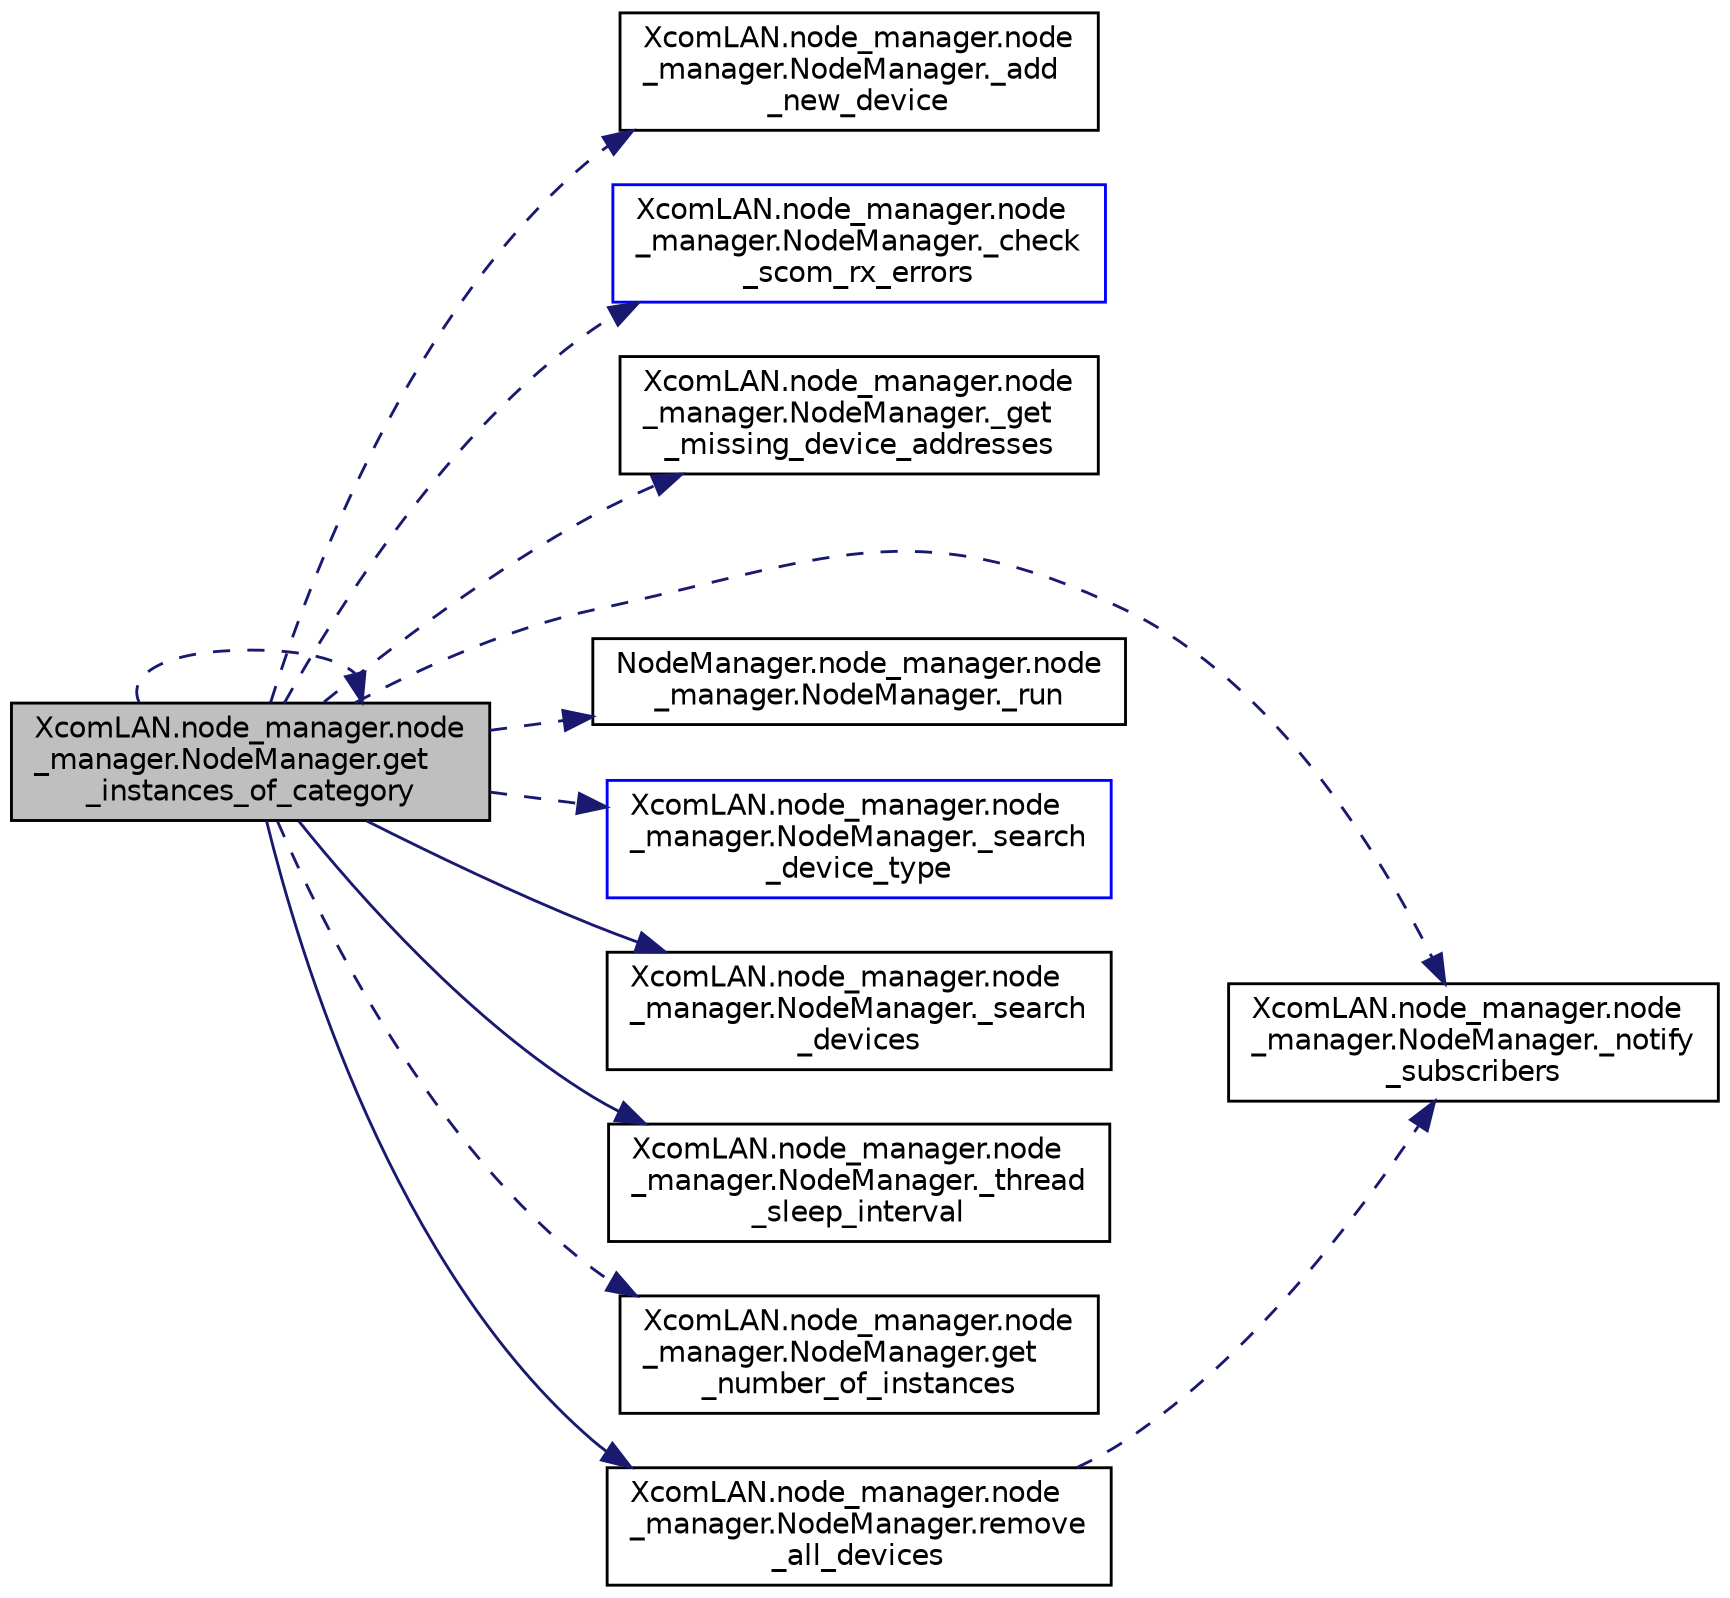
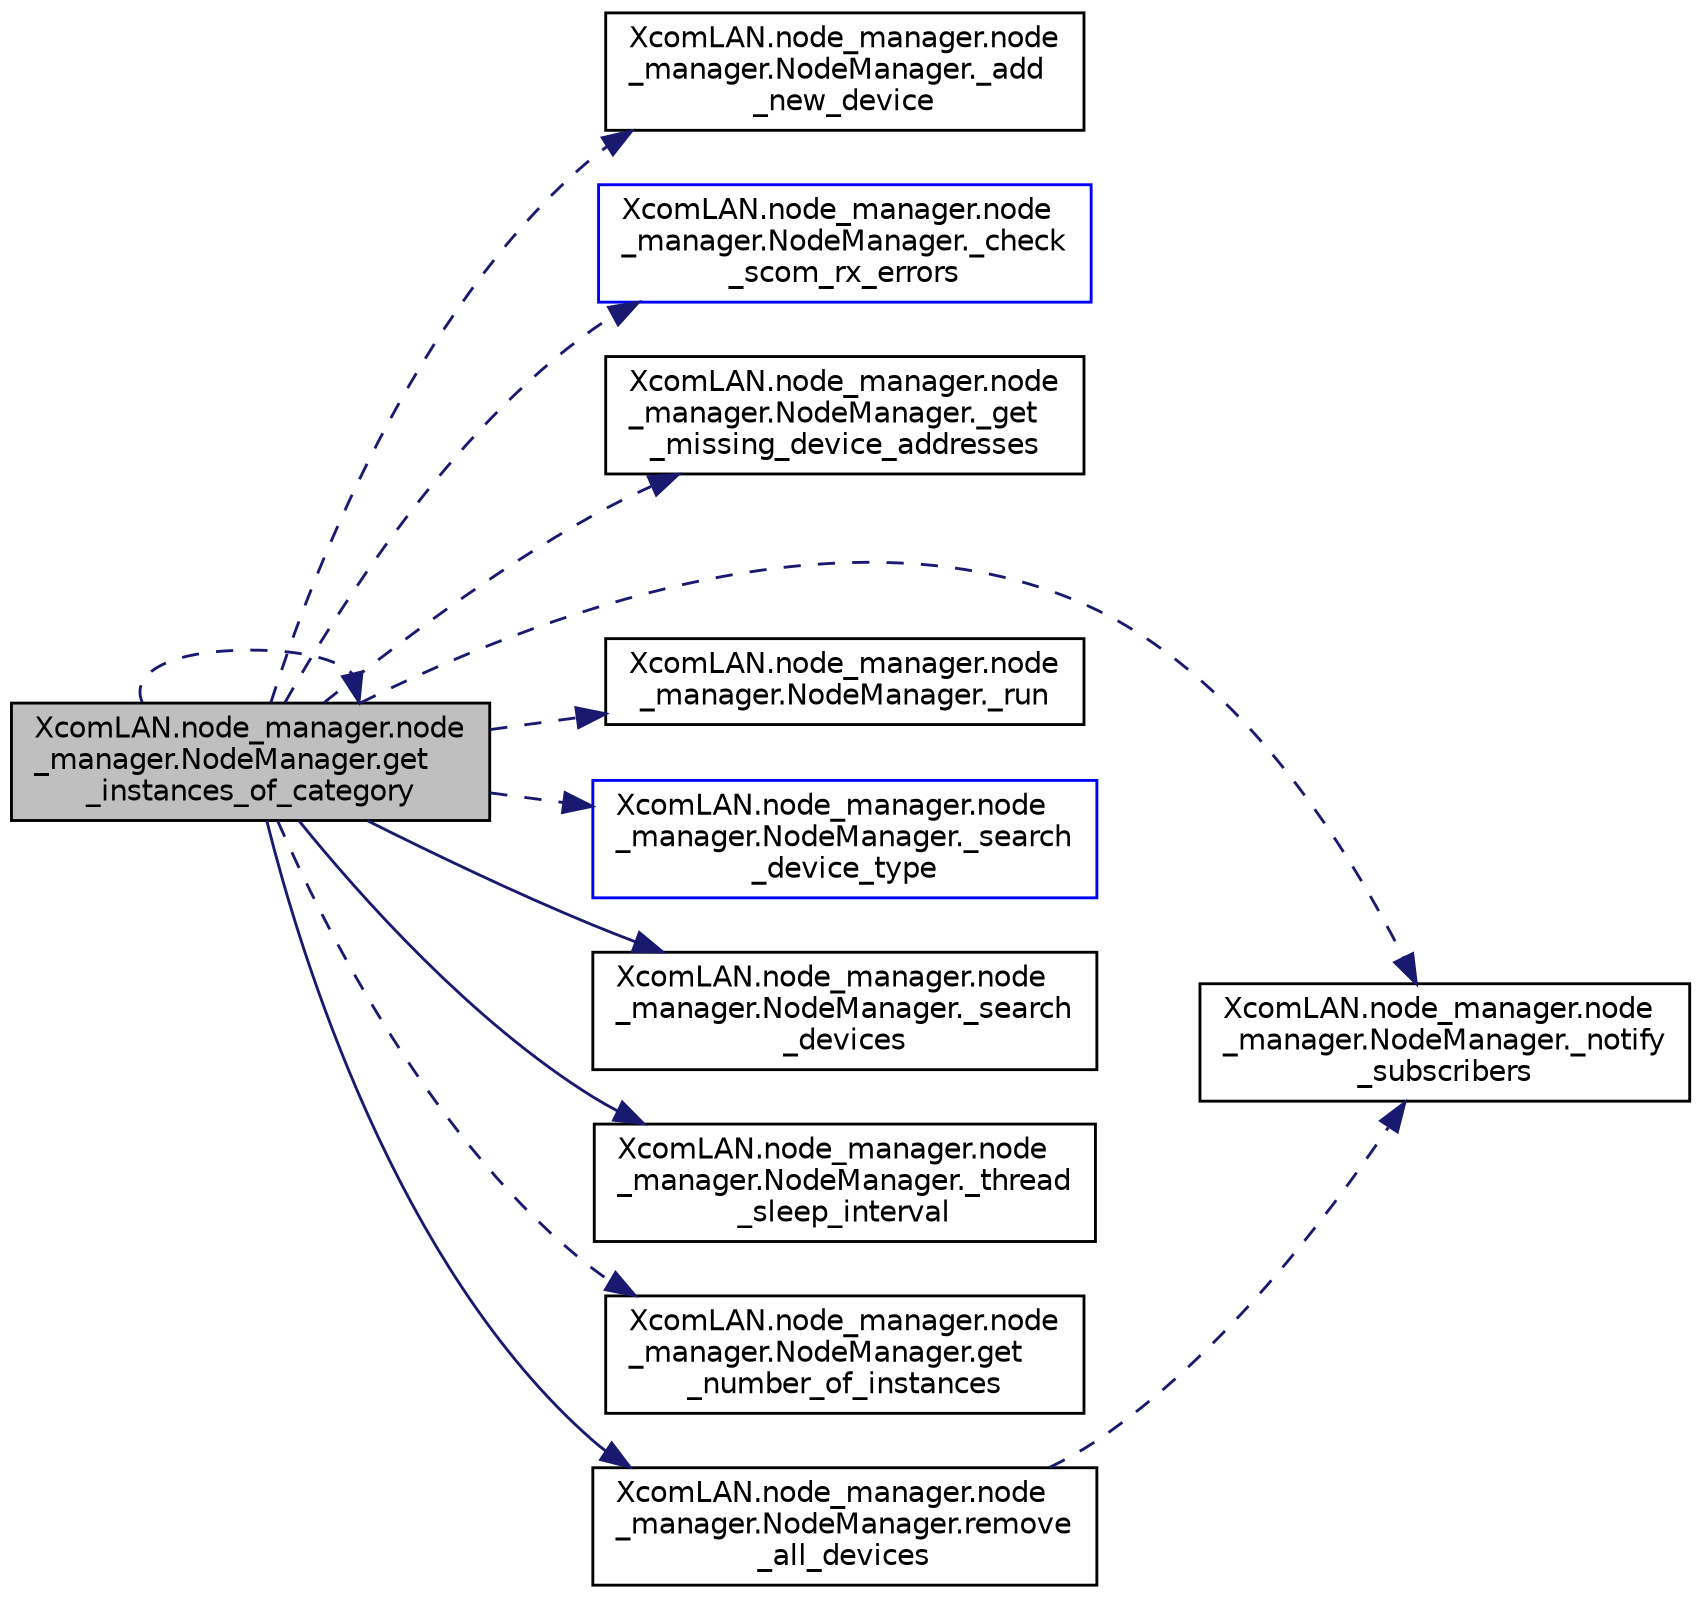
(859, 682) -> (845, 682)
